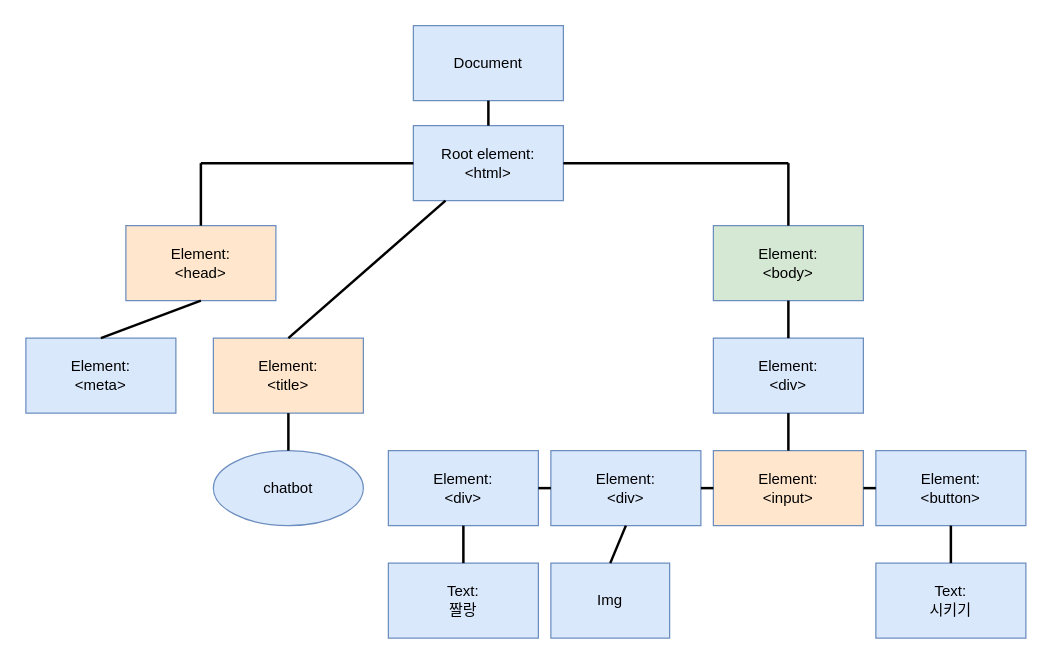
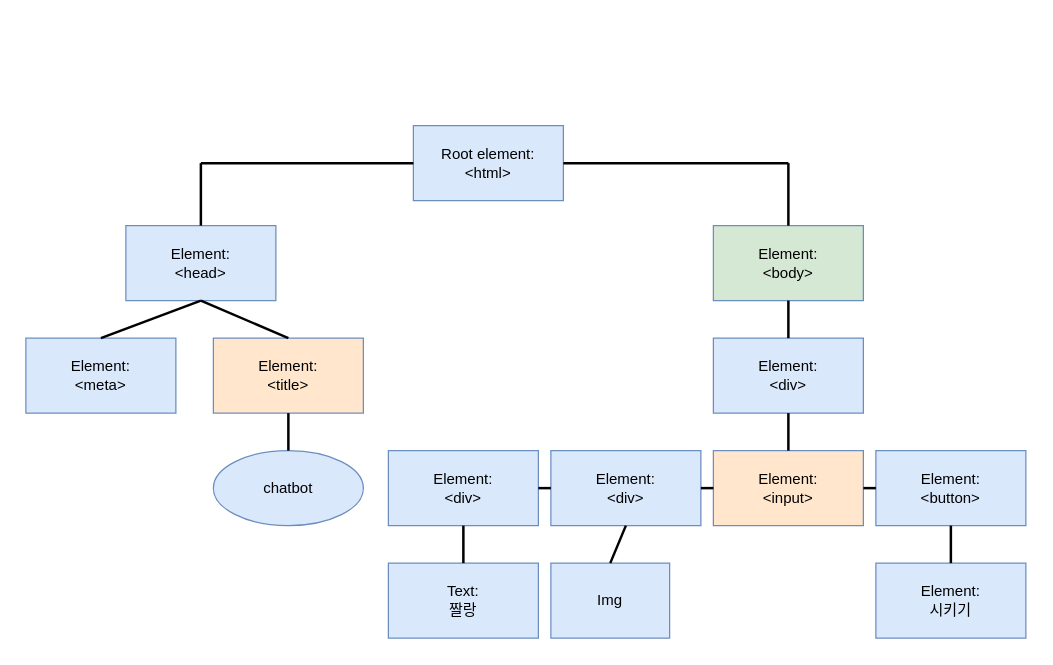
(488, 63) -> none
(488, 114) -> none
(201, 263) -> (201, 263)
(367, 269) -> (245, 320)
(951, 601) -> (951, 601)
